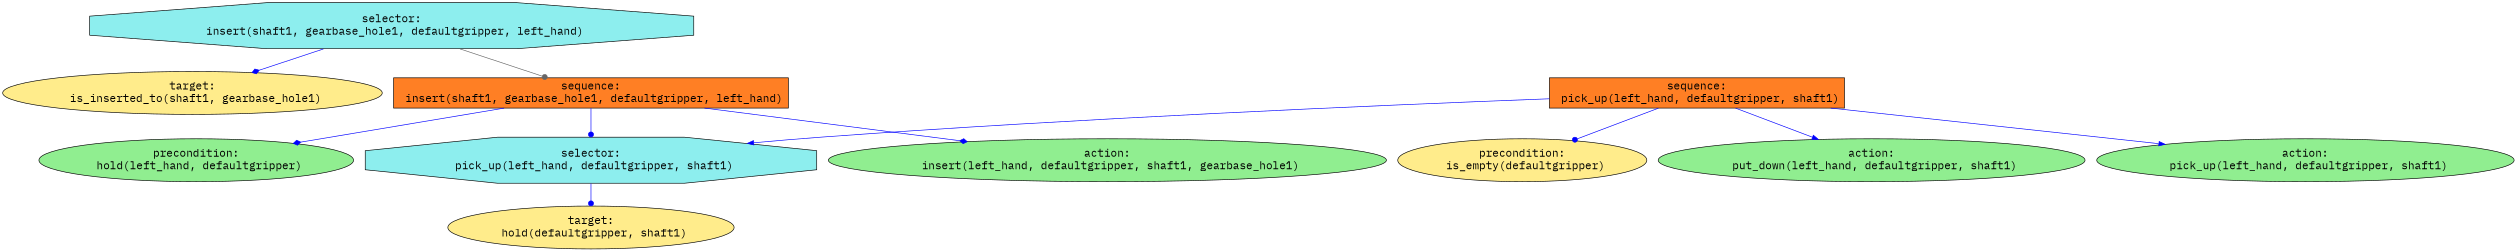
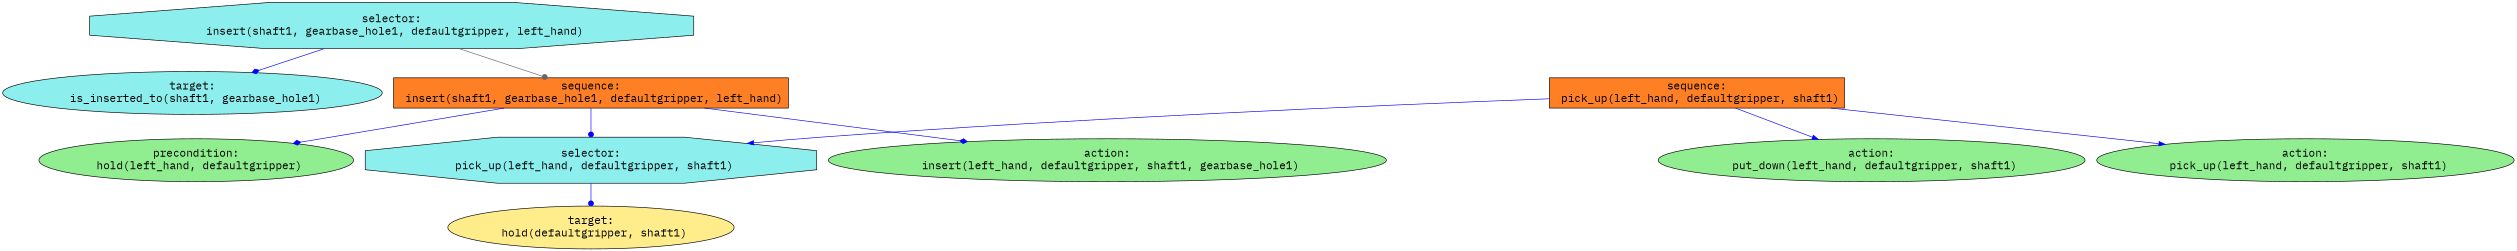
(192, 93) -> (192, 93)
(1522, 160) -> none
